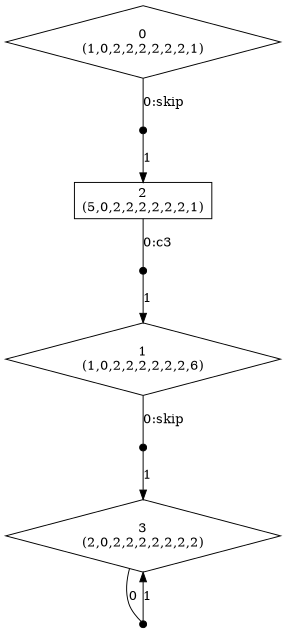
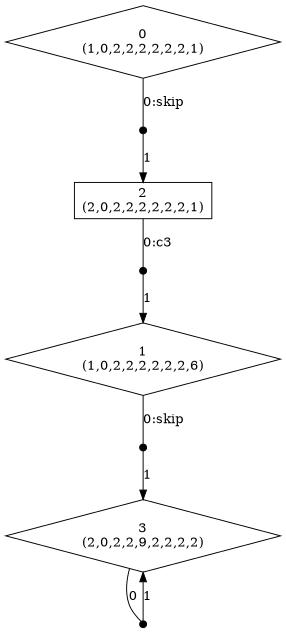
(143, 201) -> (143, 201)
(143, 536) -> (143, 536)
